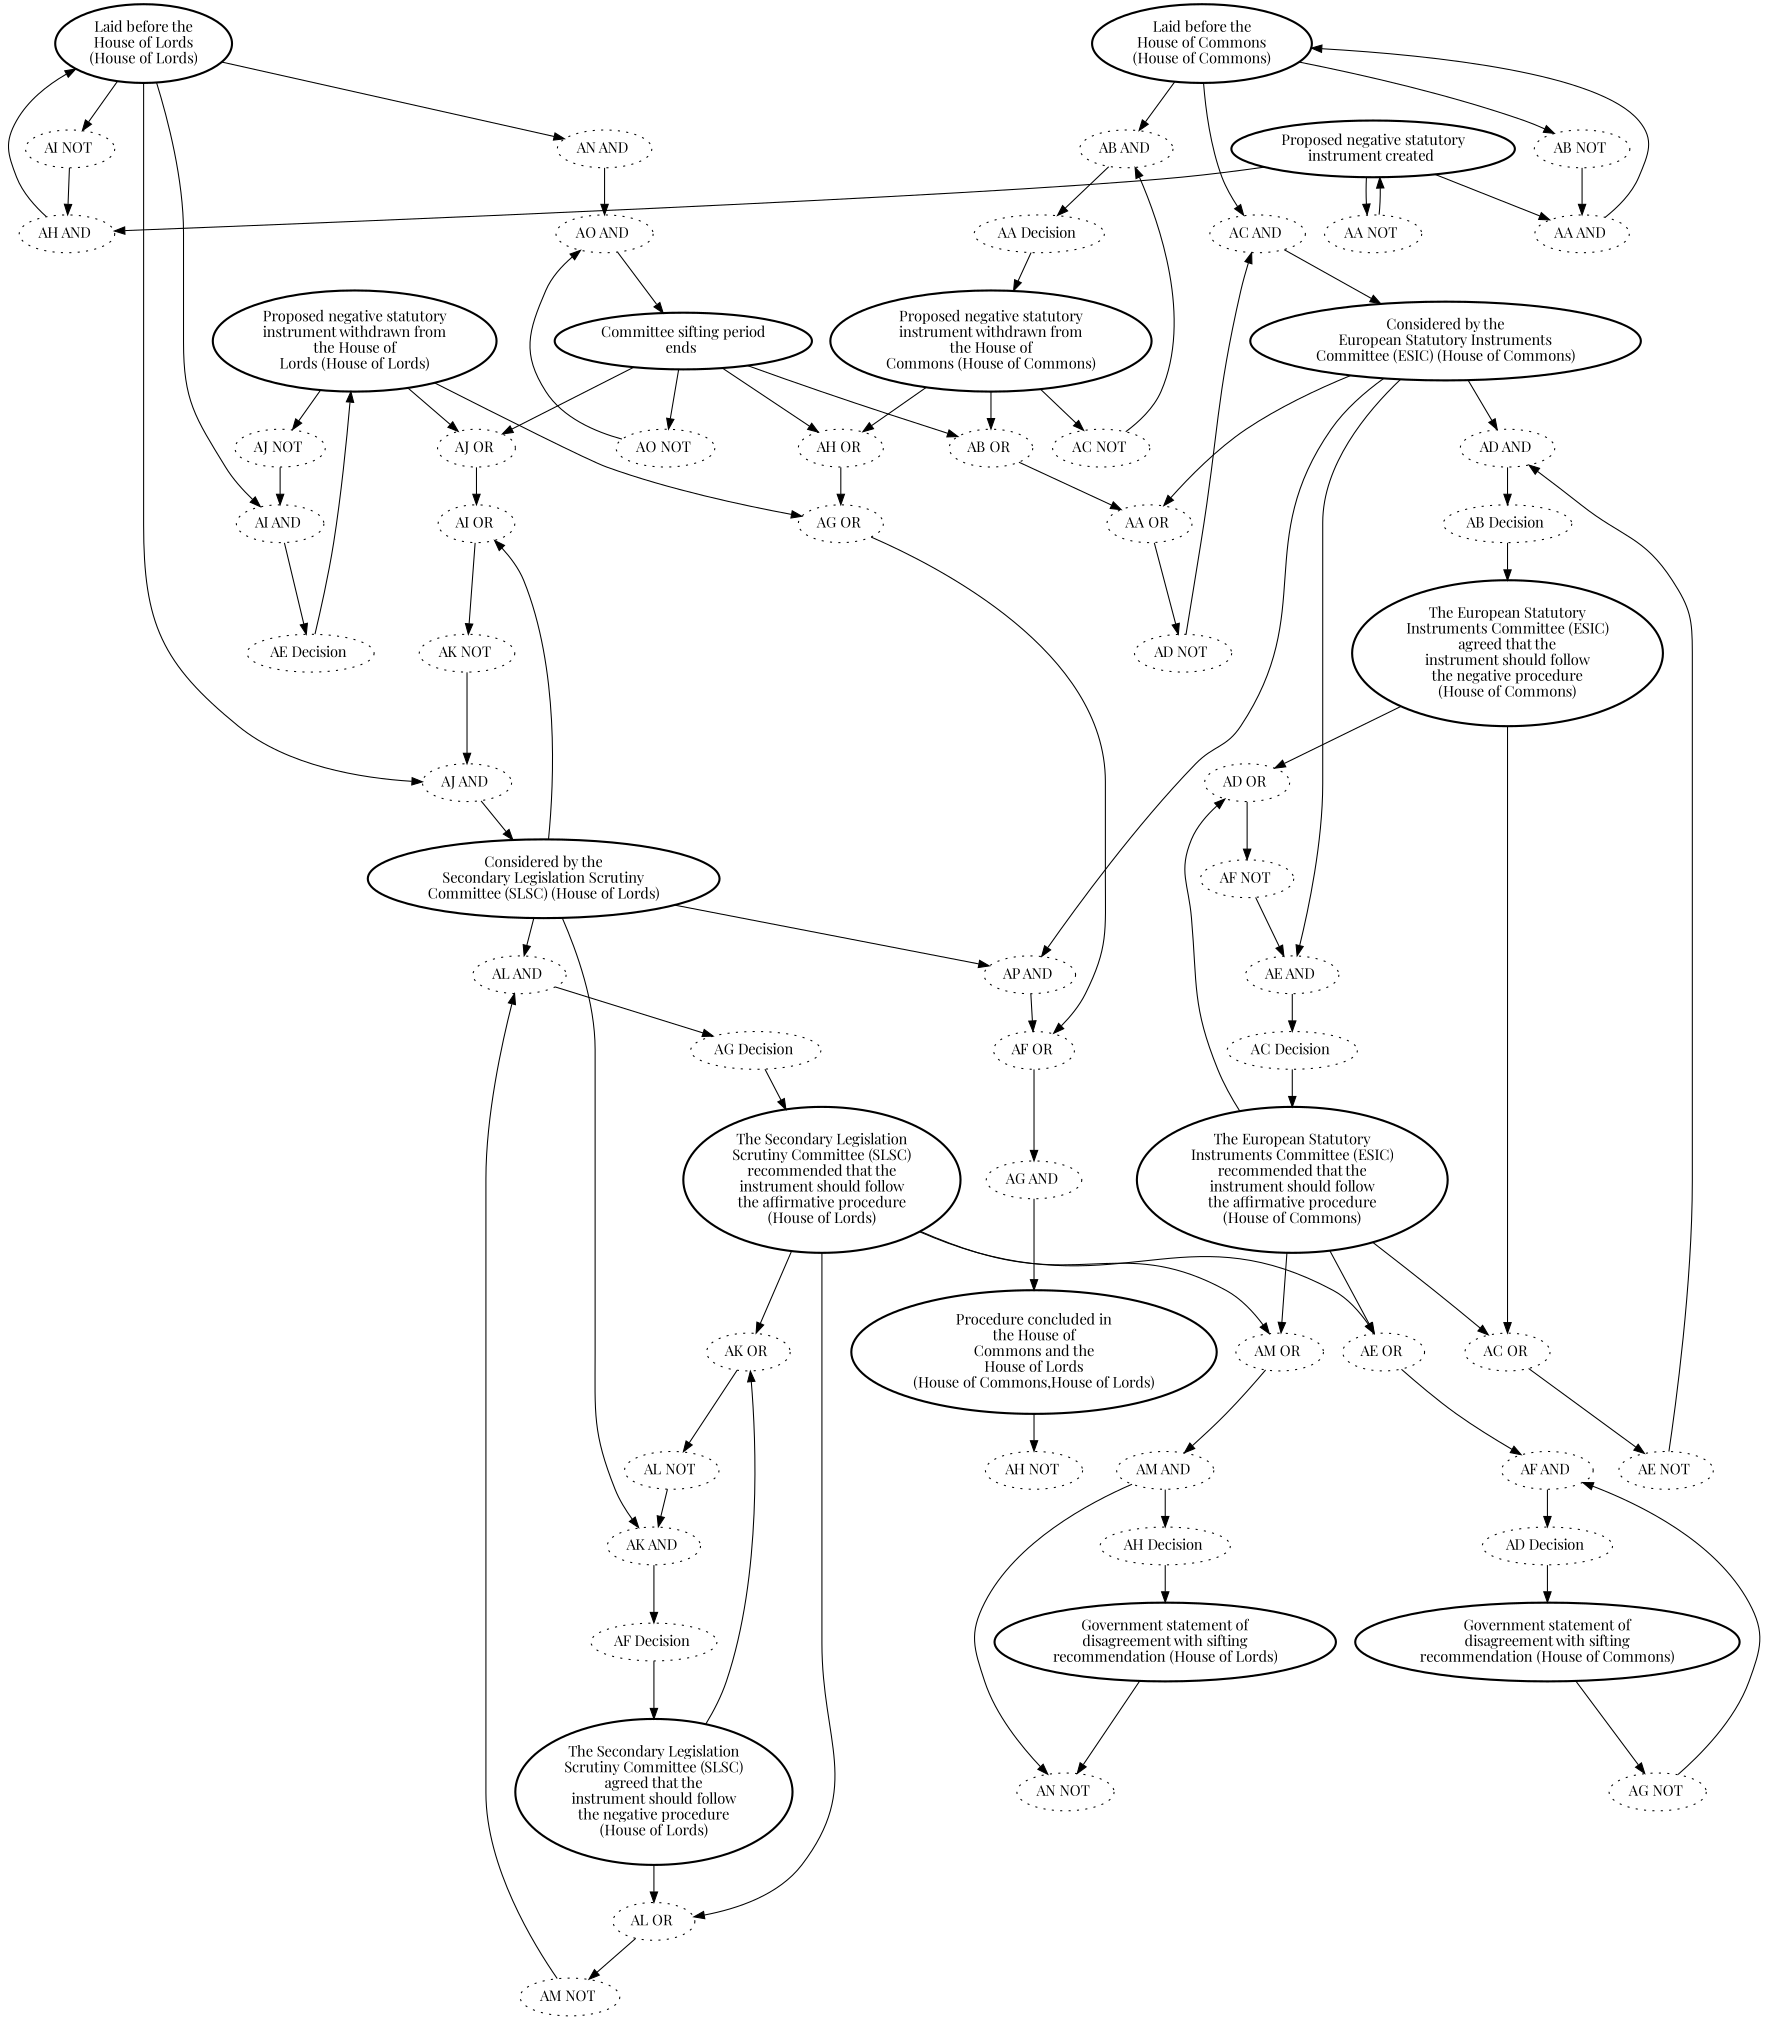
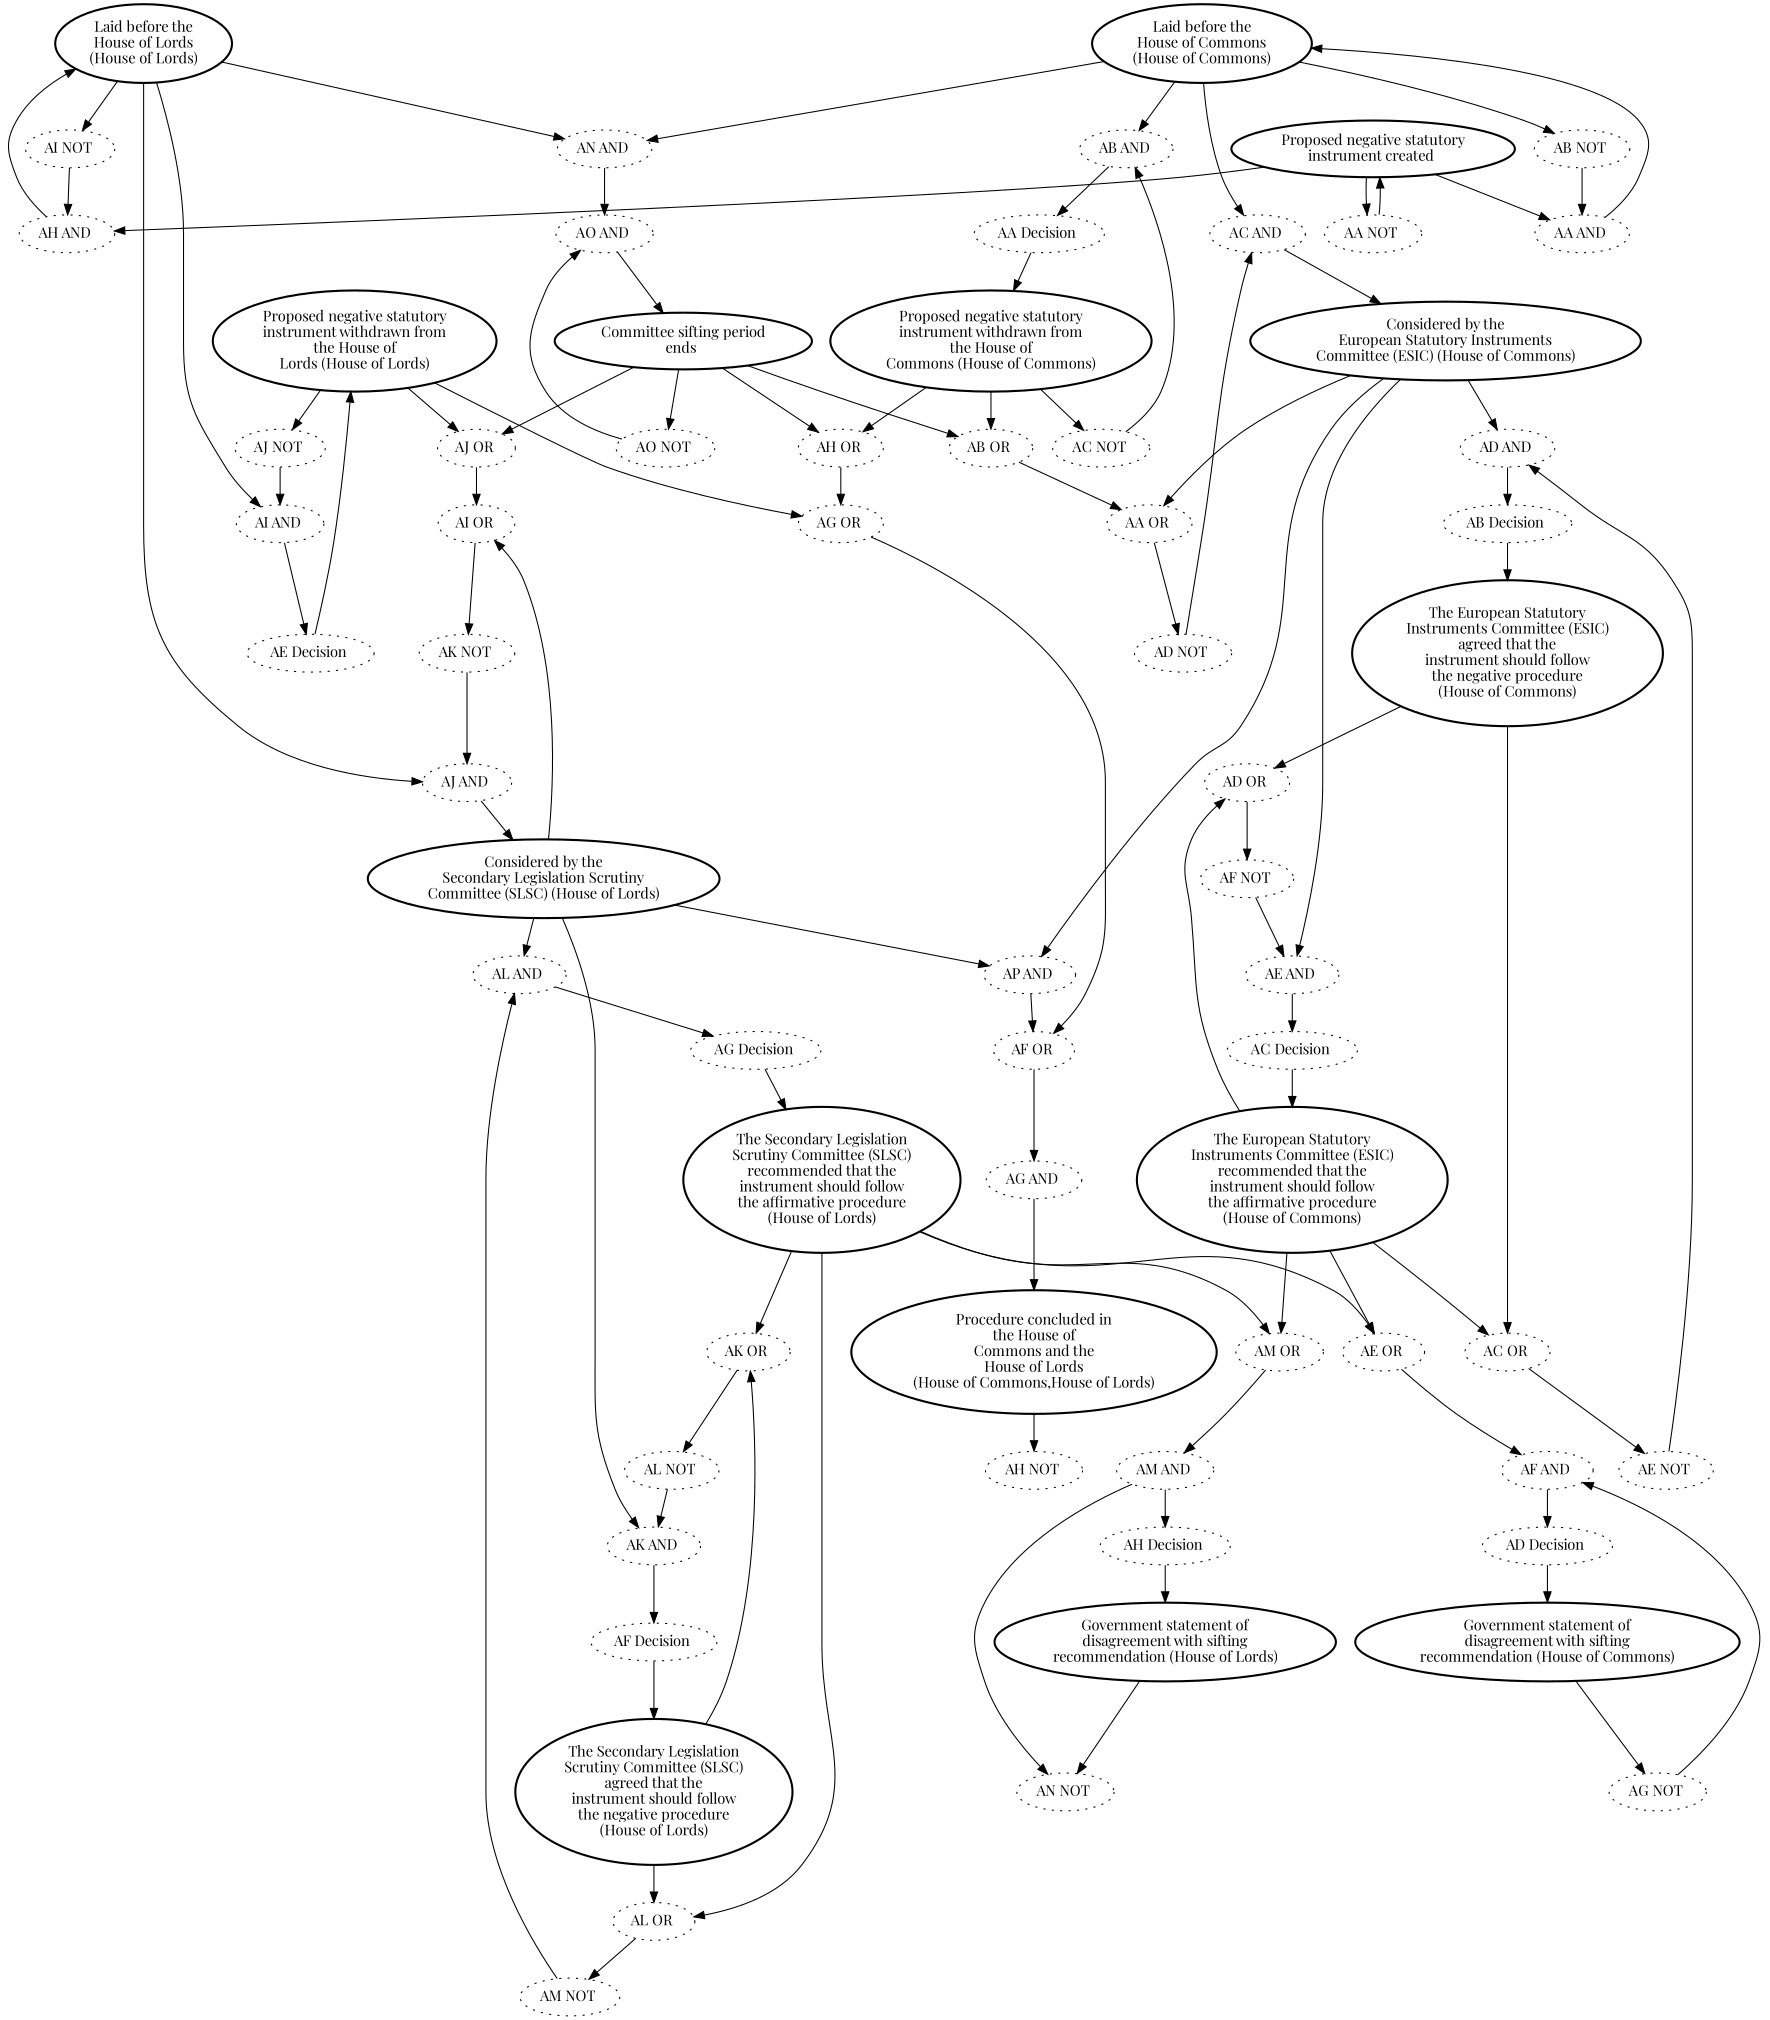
none -> (881, 100)
